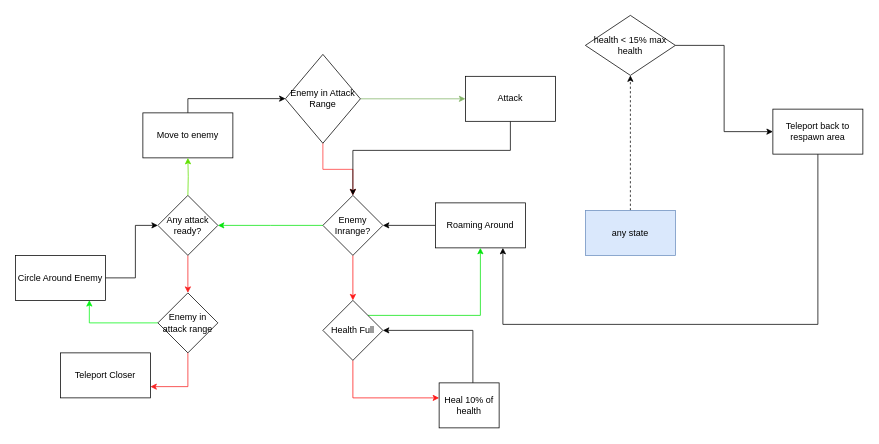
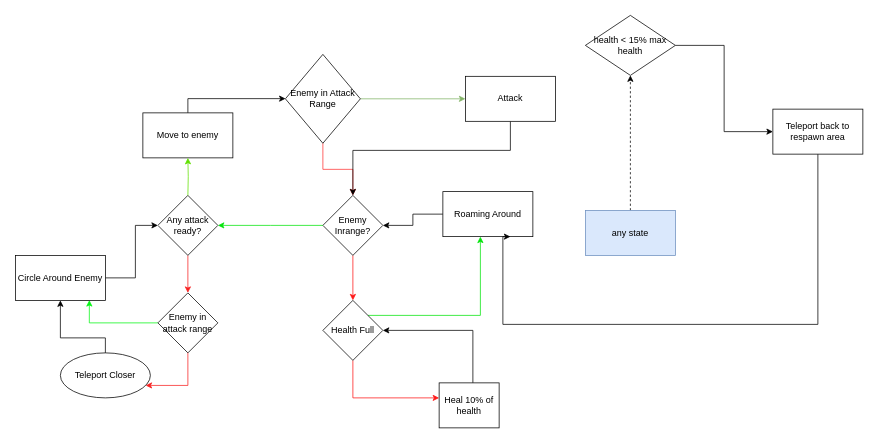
(480, 225) -> (488, 214)
none -> (60, 323)
(105, 375) -> (105, 375)
